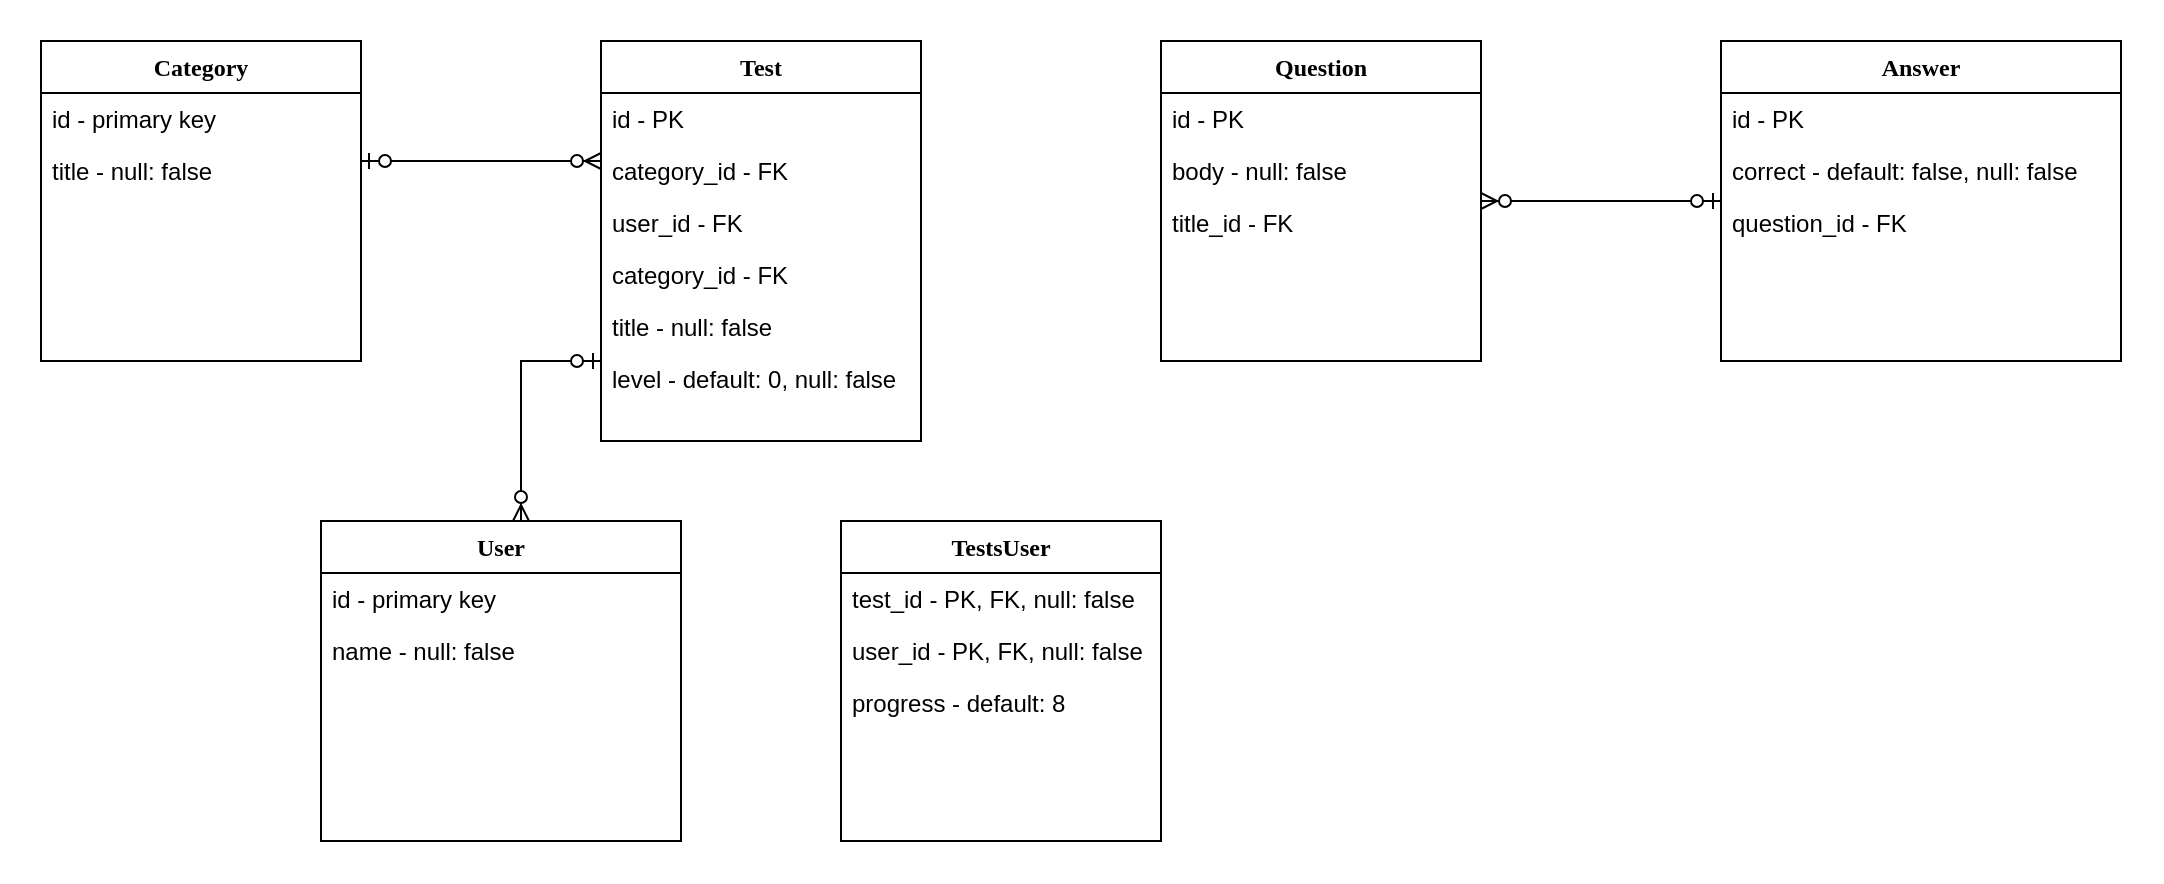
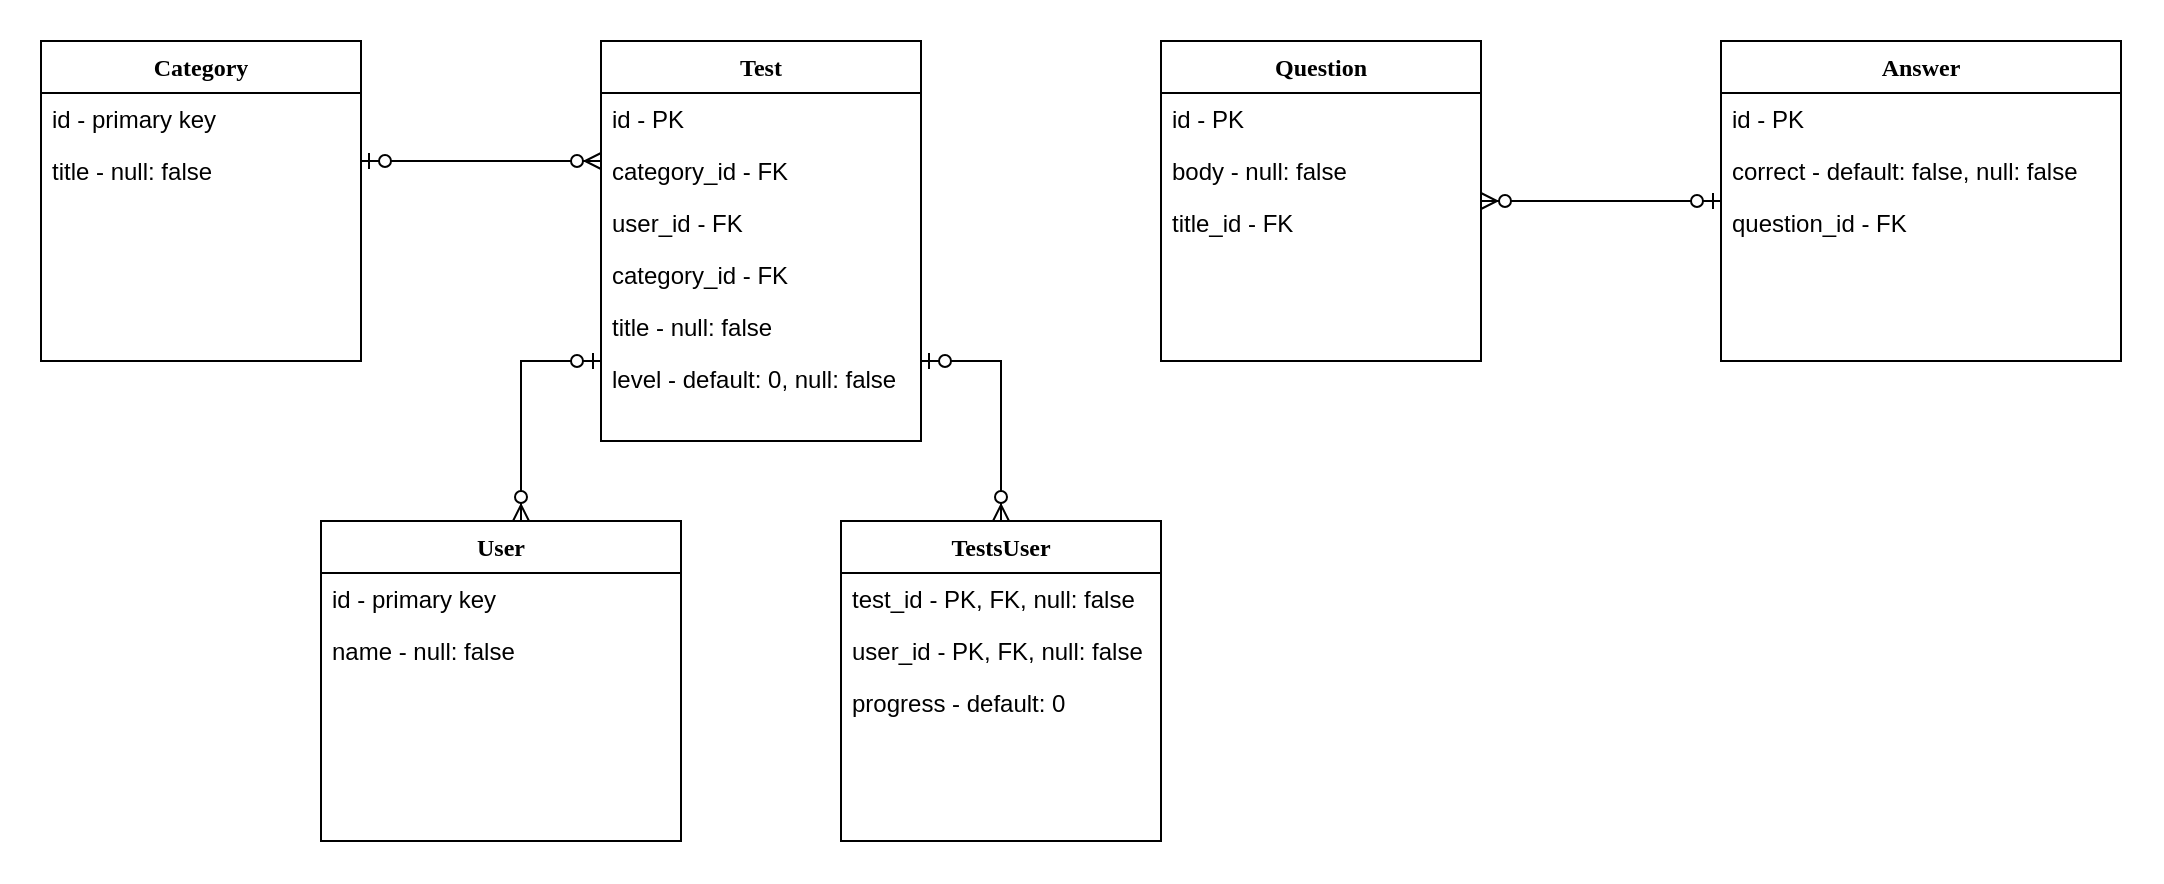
none -> (1001, 399)
(984, 704) -> (984, 704)
